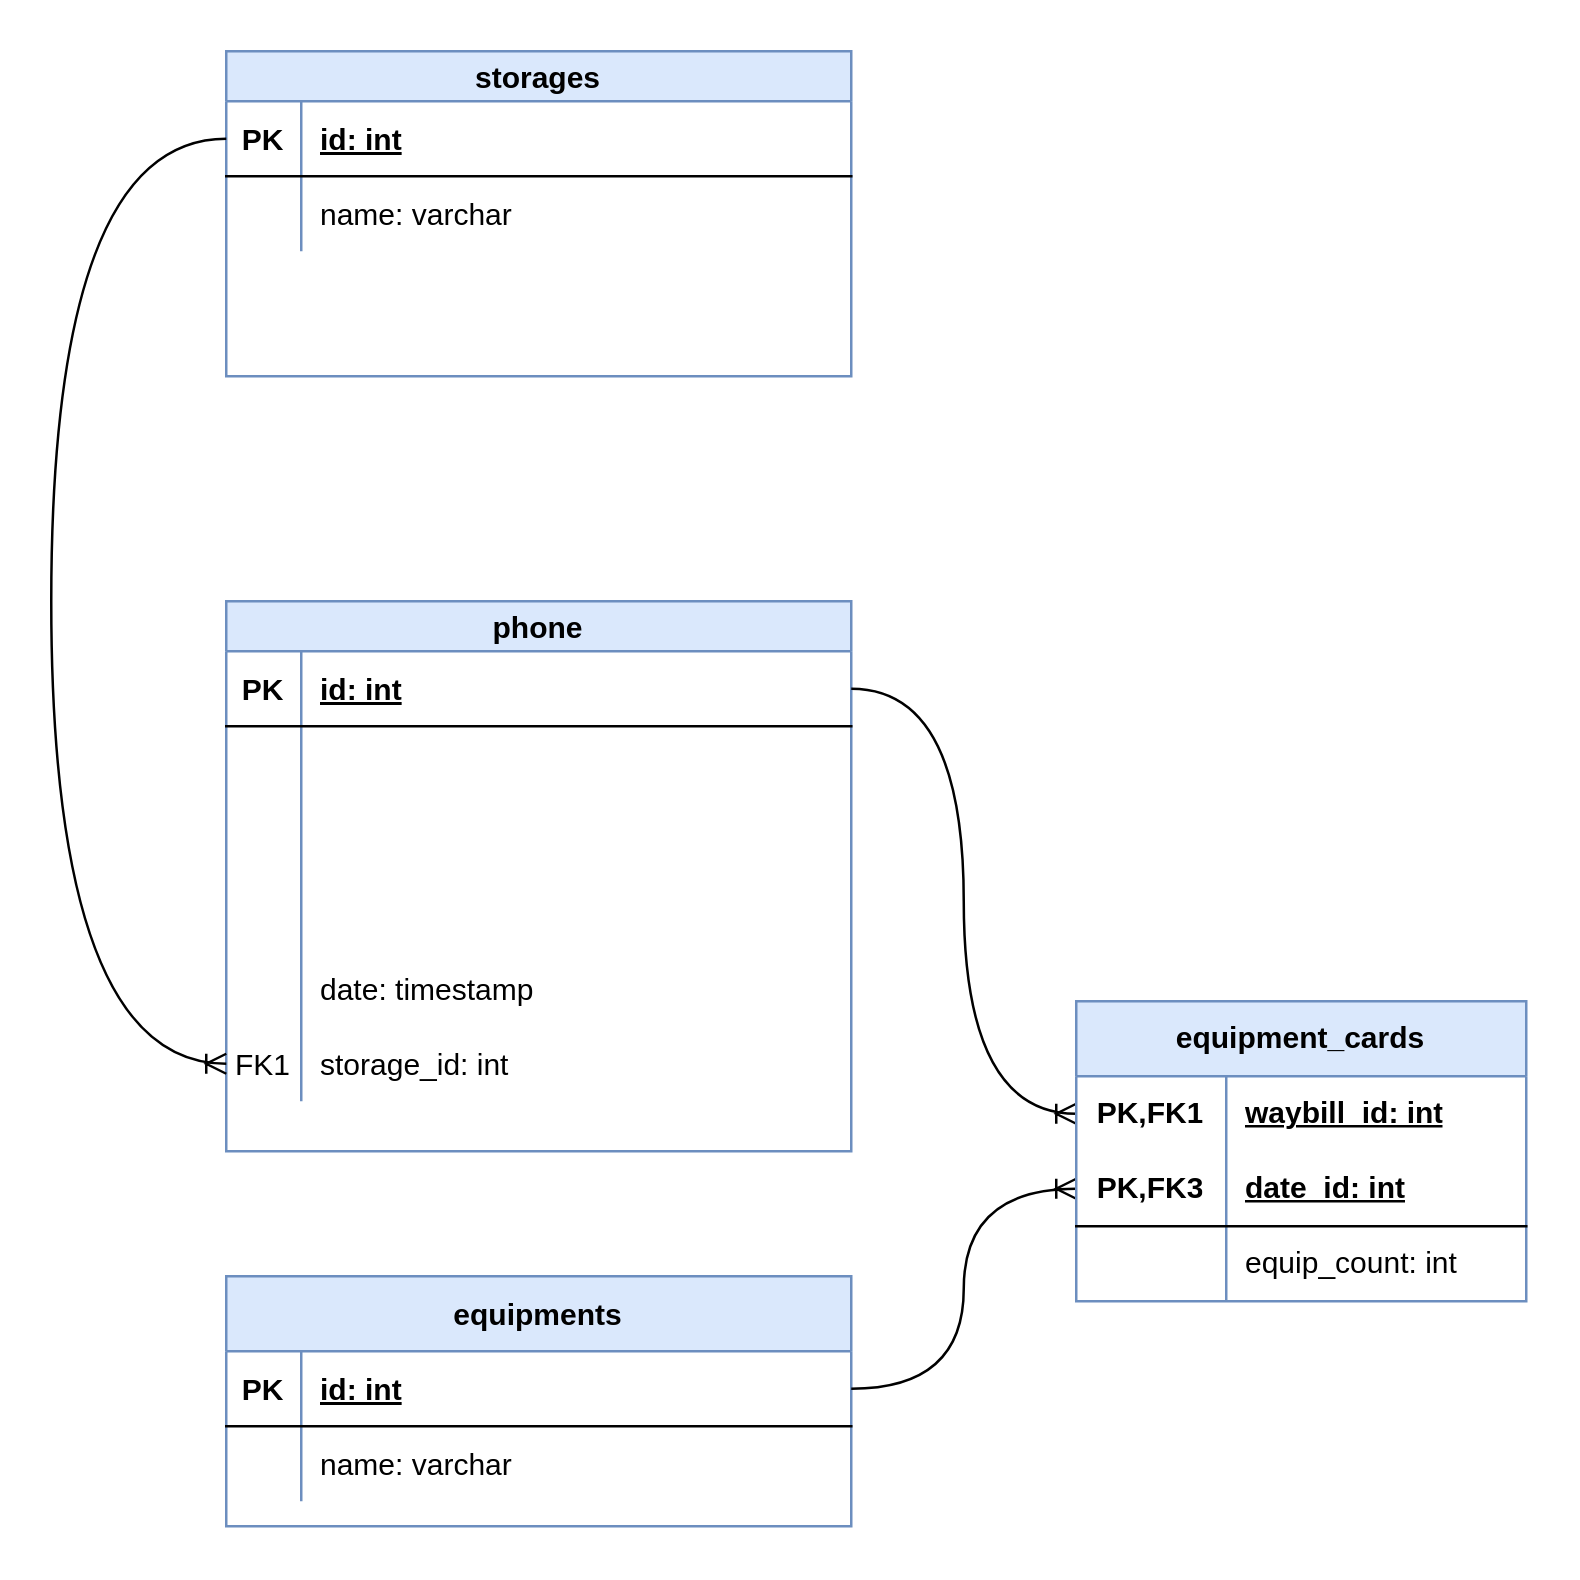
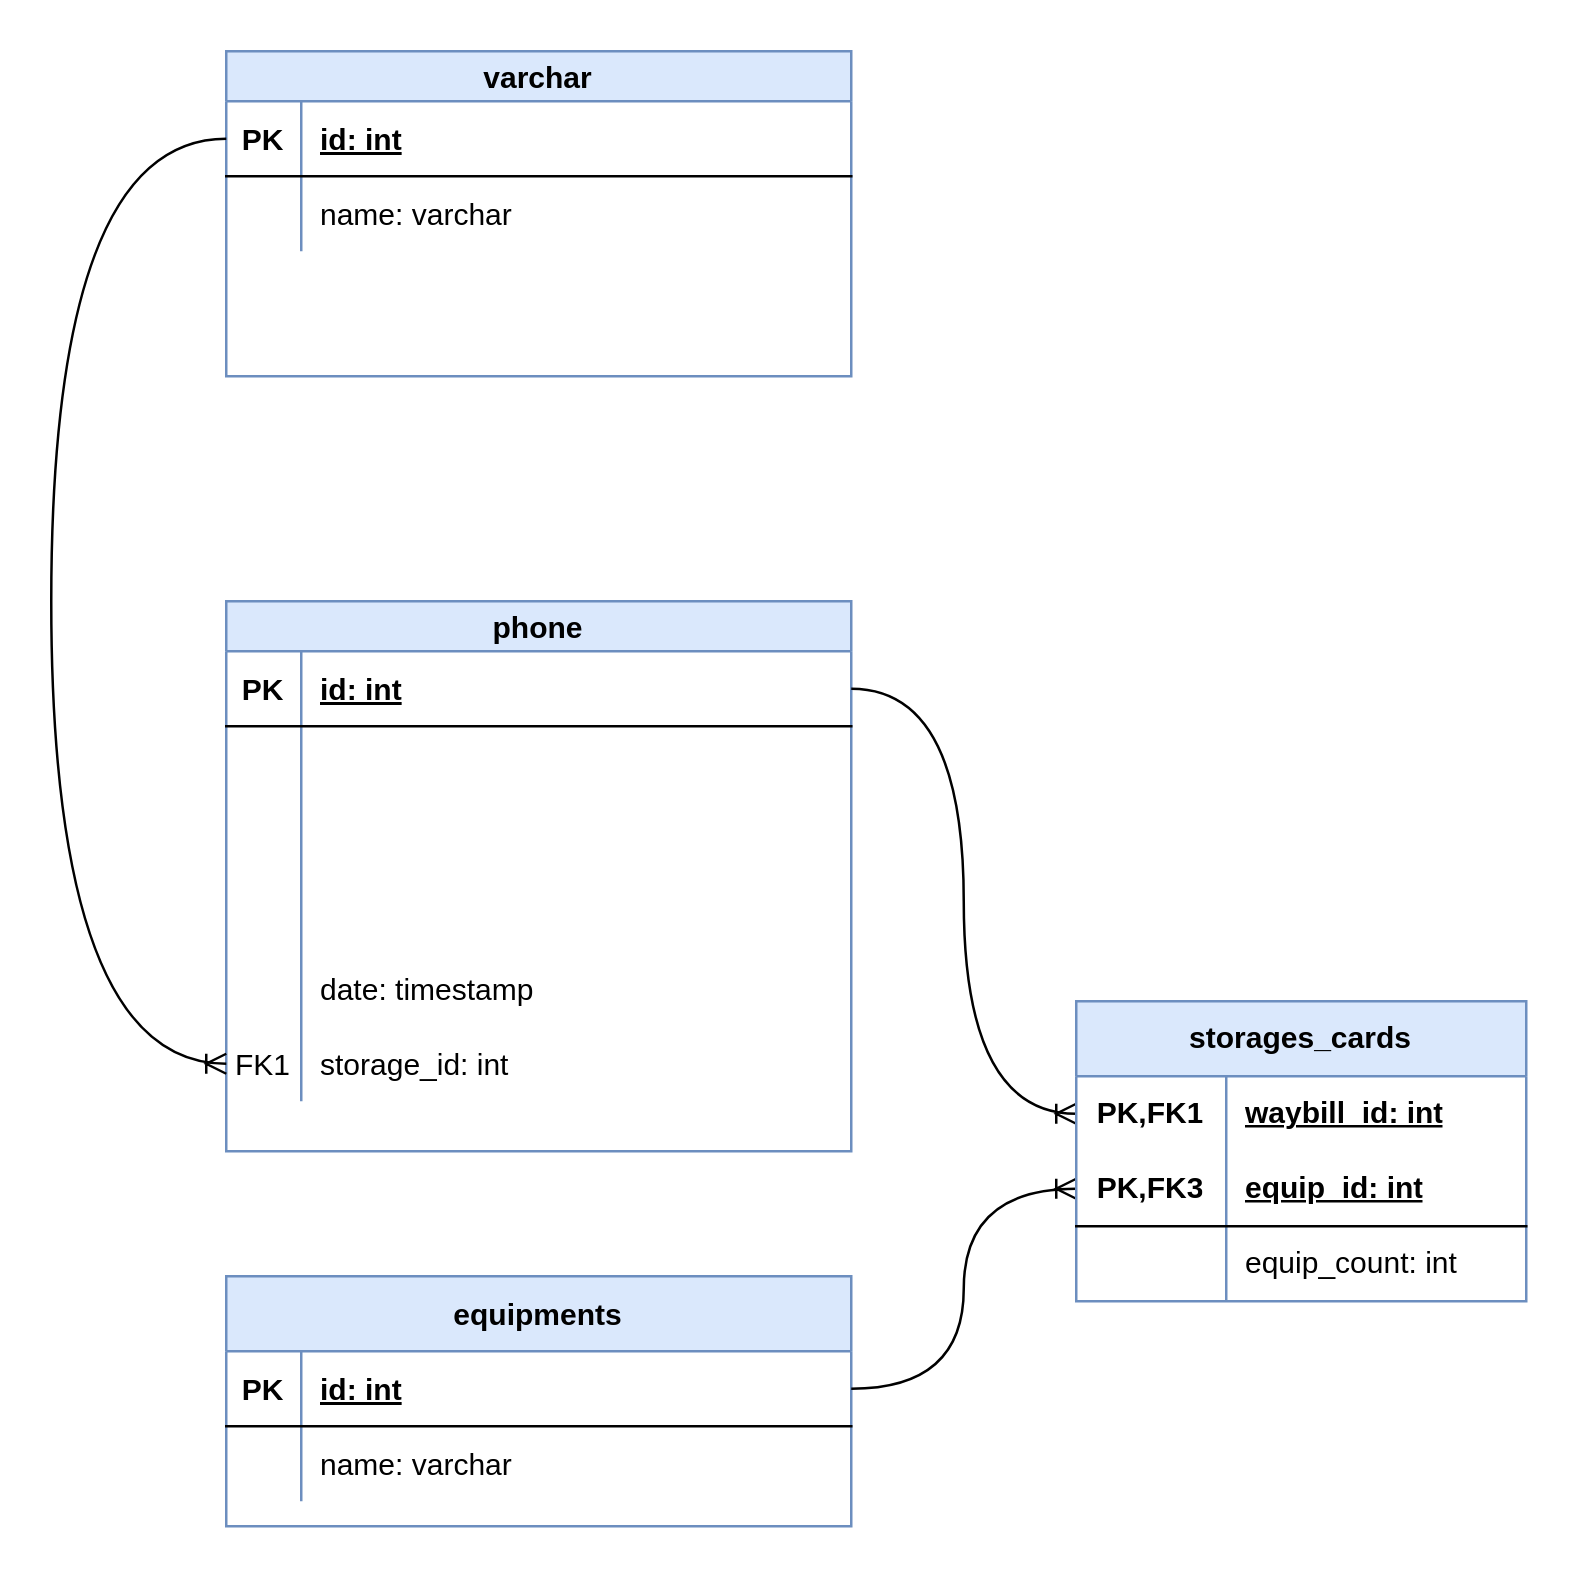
(538, 78) -> (538, 78)
(1301, 1039) -> (1301, 1039)
(1331, 1189) -> (1336, 1189)
